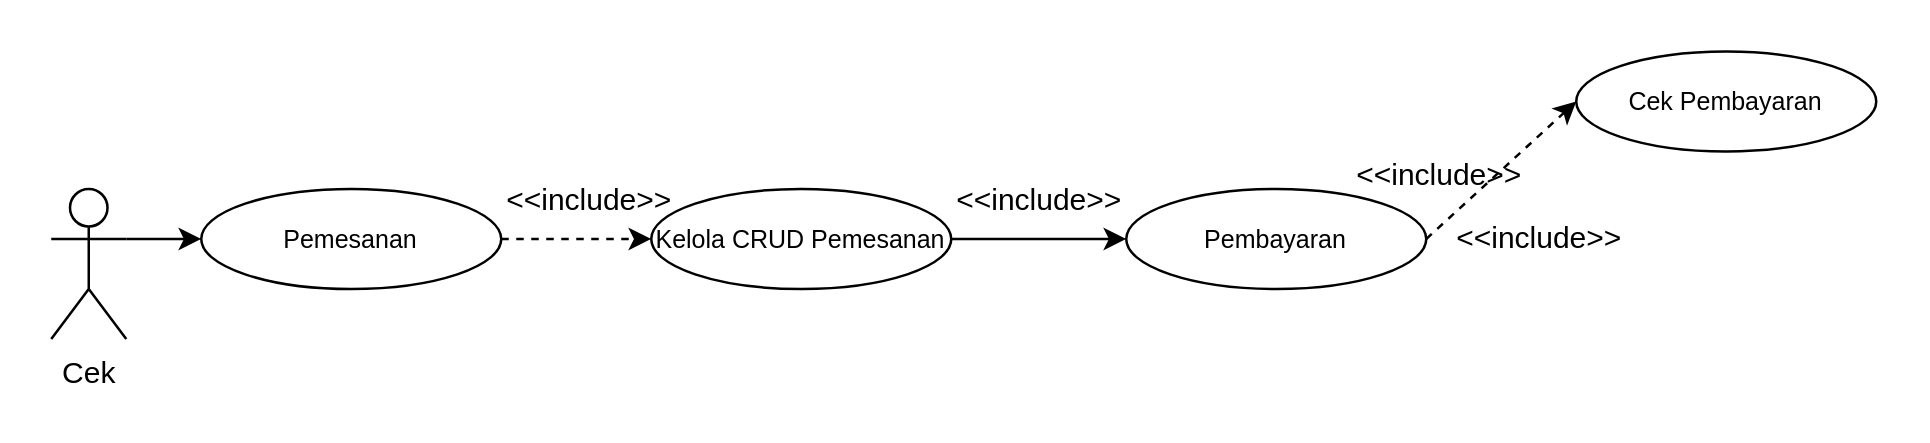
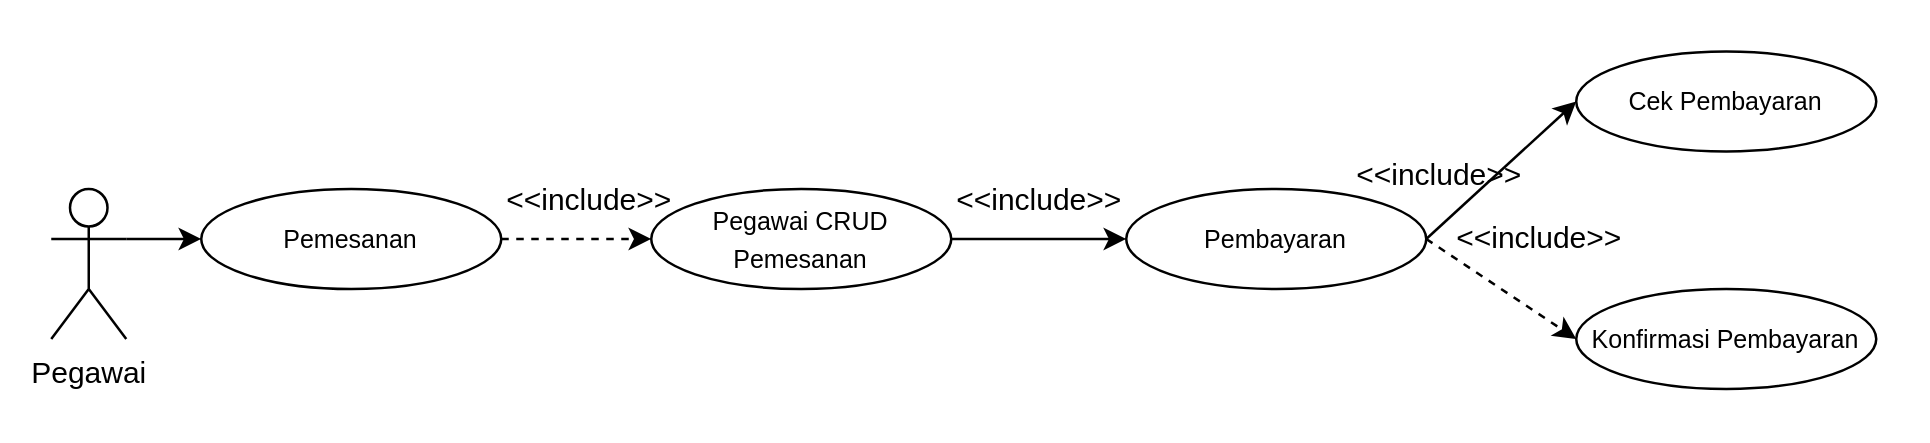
(1493, 178) -> (1493, 178)
(801, 239) -> (801, 239)
none -> (1496, 285)
none -> (1726, 339)
(90, 374) -> (90, 374)
